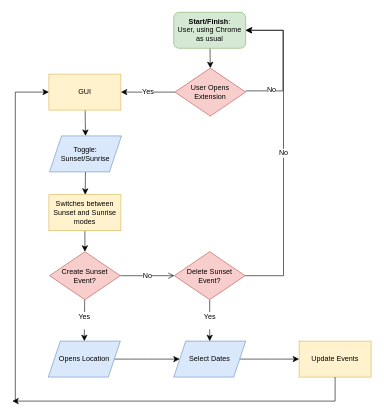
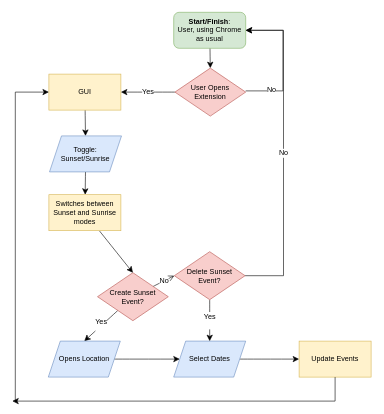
(85, 276) -> (133, 297)
